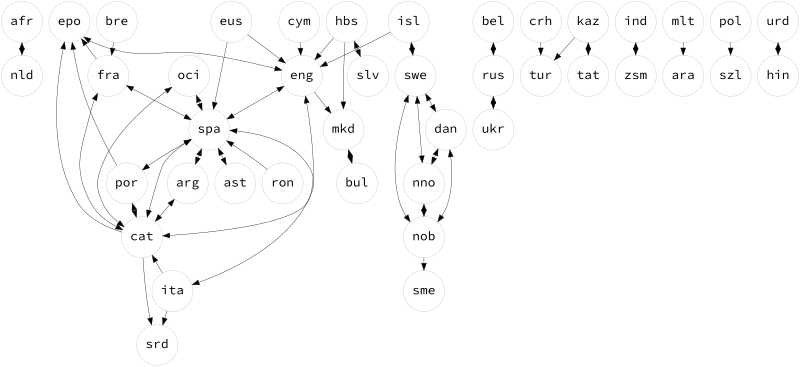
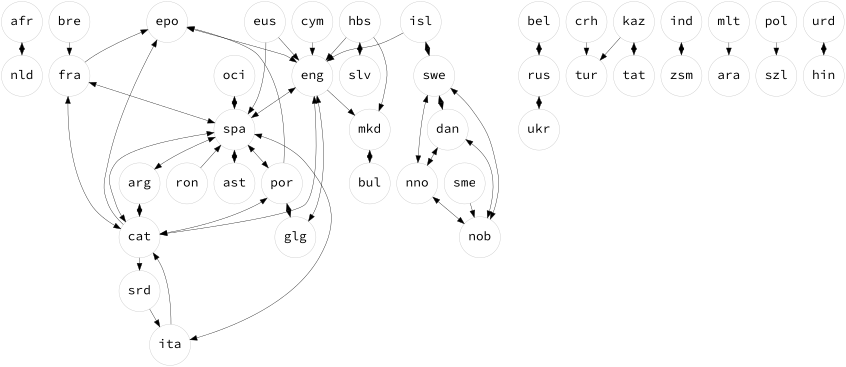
(112, 146) -> none
none -> (295, 237)
(424, 261) -> (471, 207)
(166, 315) -> (153, 315)
